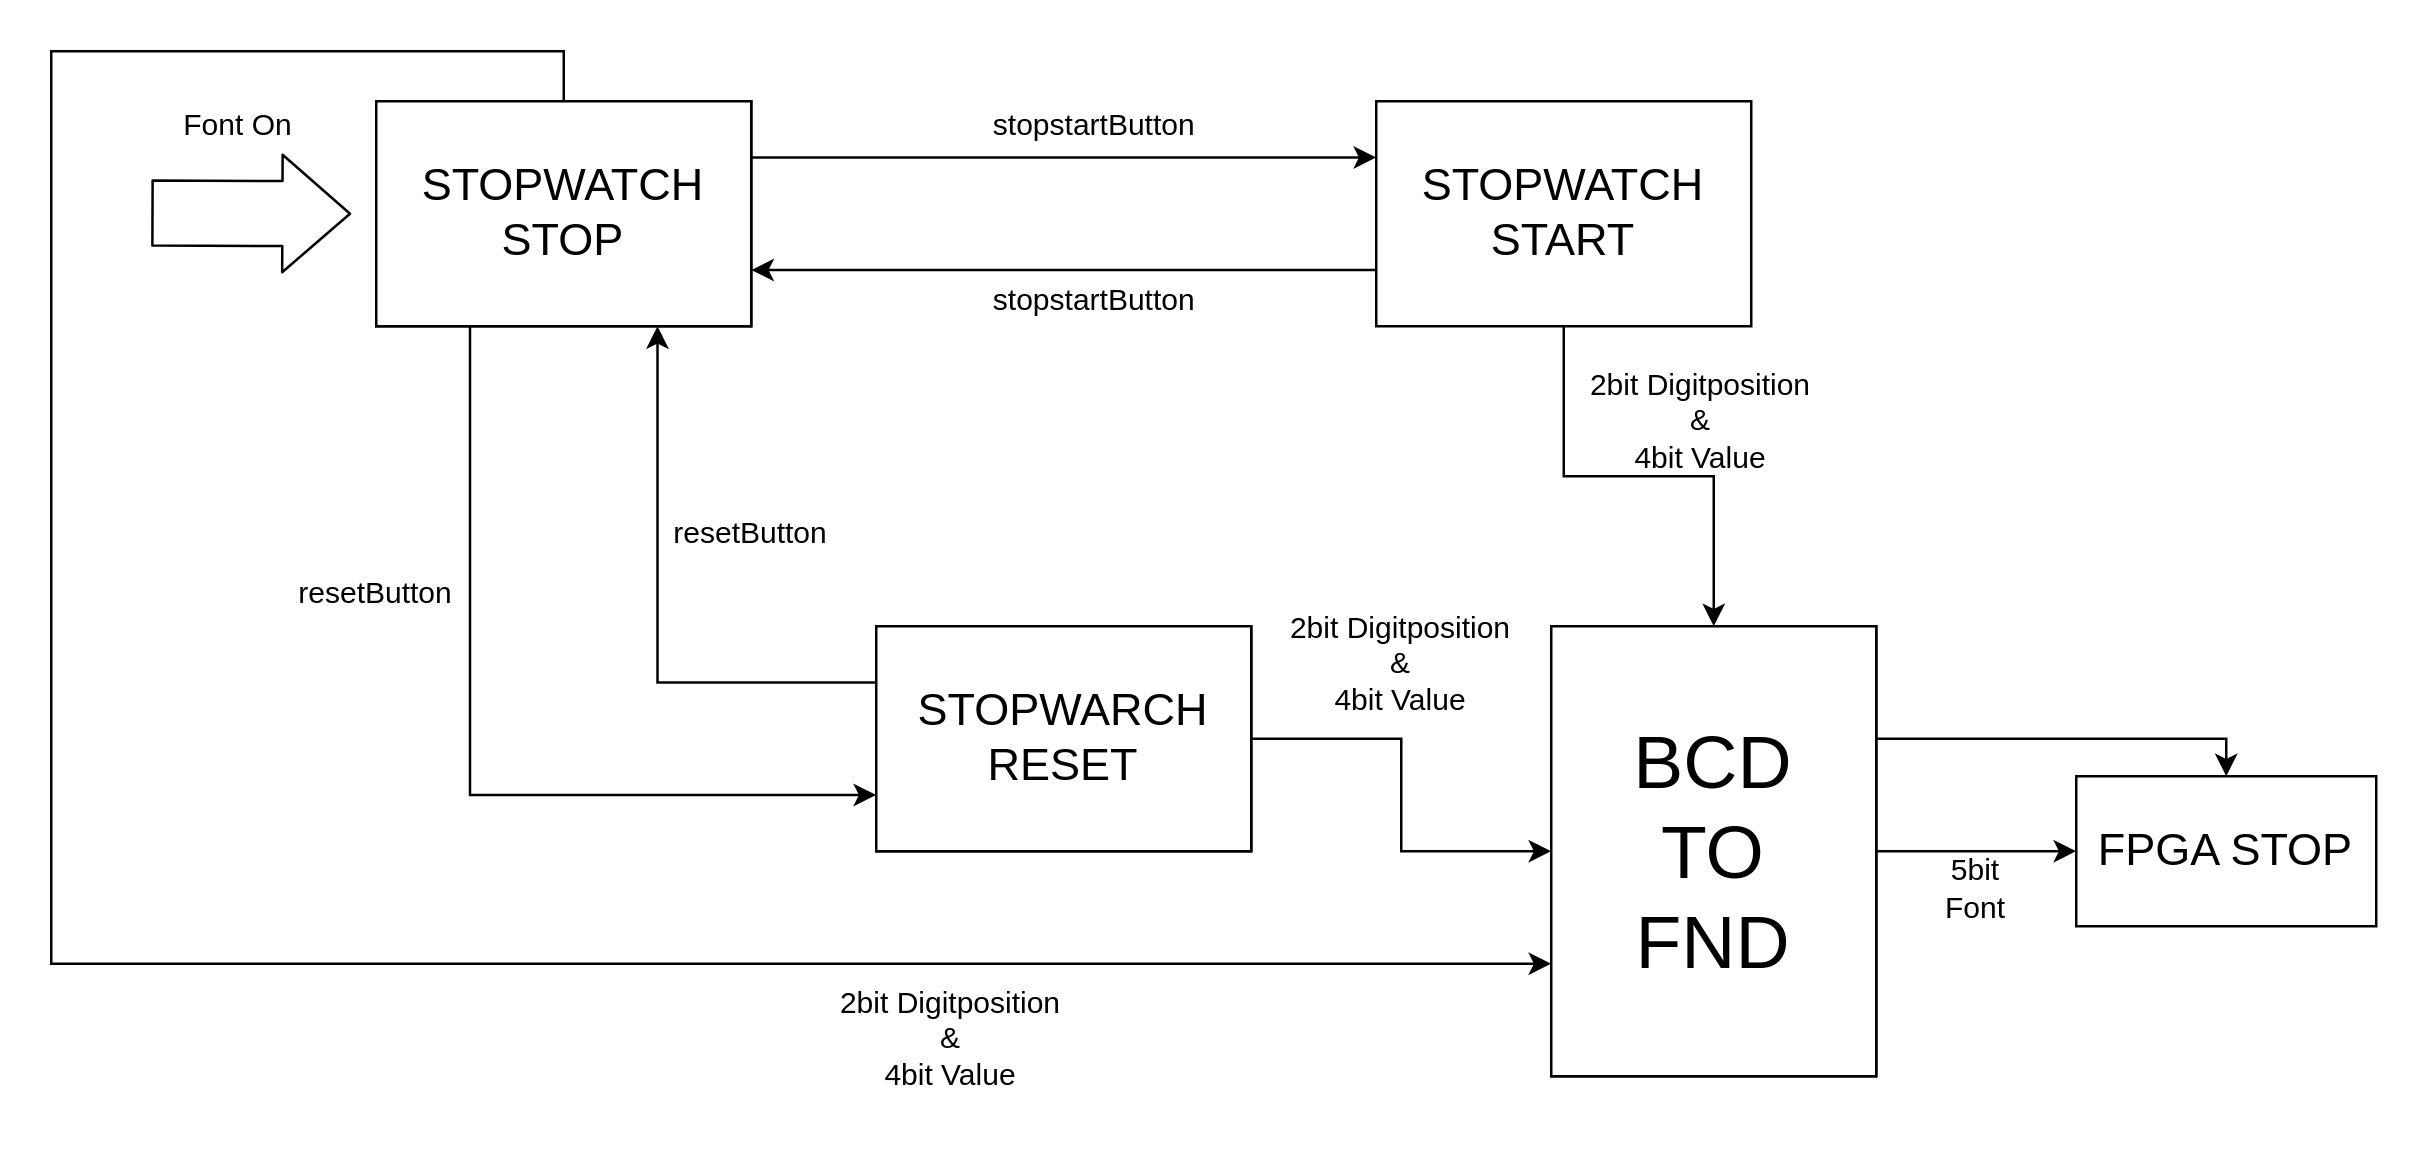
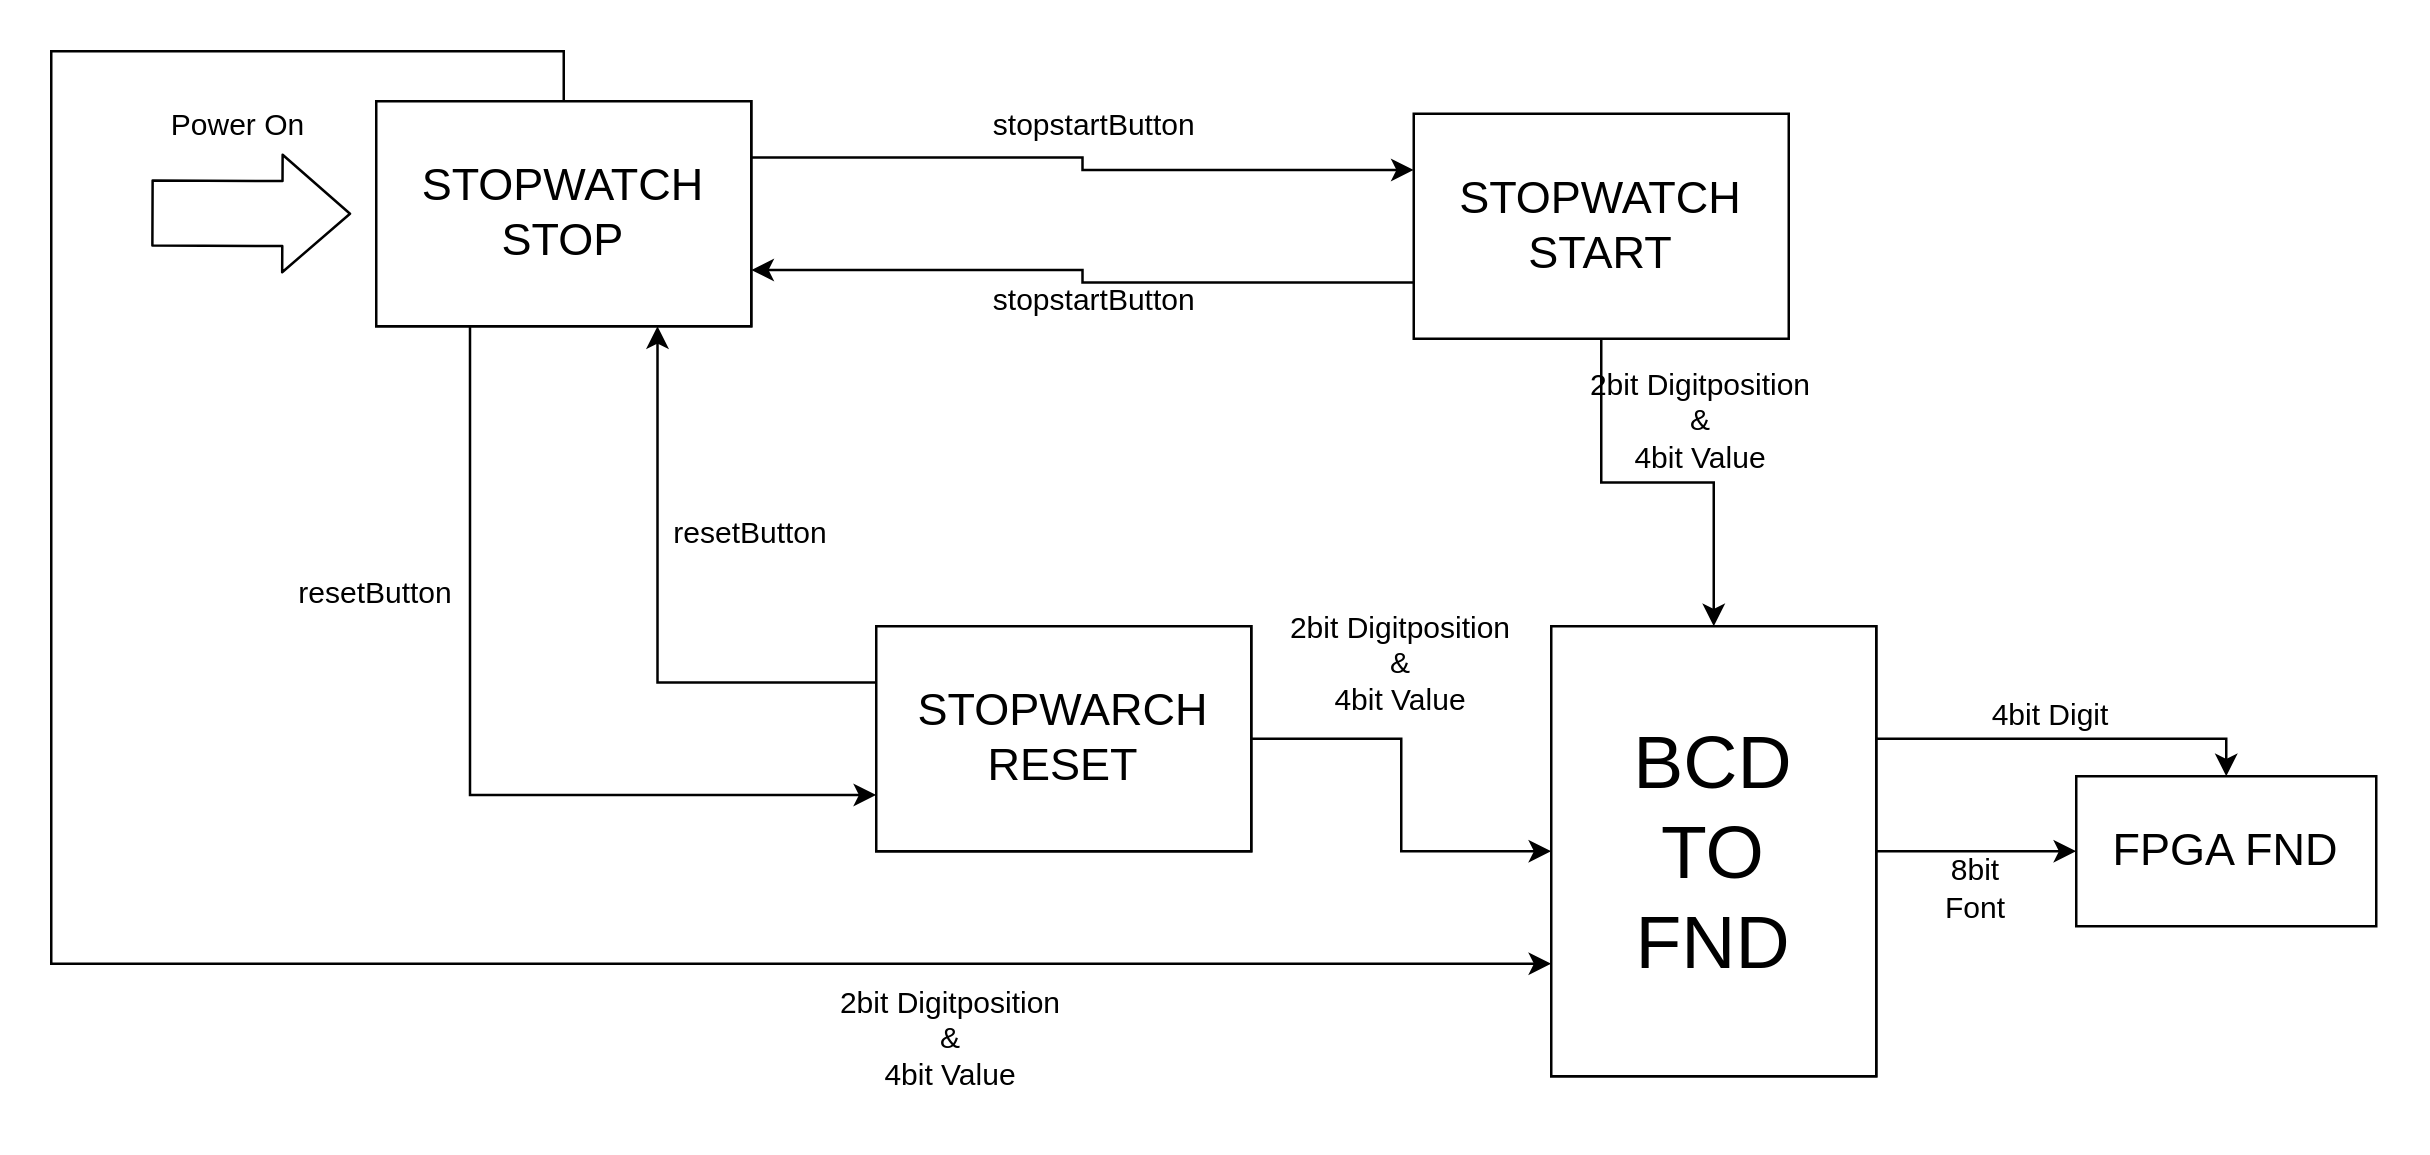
(239, 126) -> (239, 126)
(1564, 214) -> (1601, 226)
none -> (2051, 716)
(2226, 851) -> (2226, 851)
(1976, 889) -> (1976, 889)
